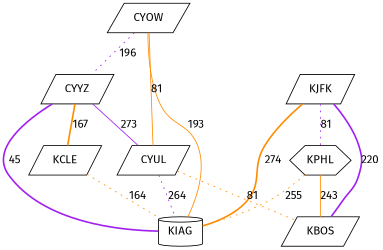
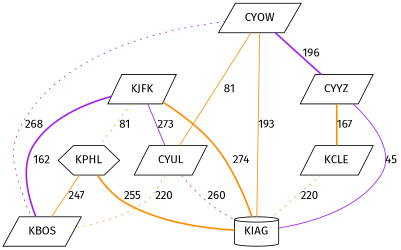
(113, 54) -> (298, 54)
none -> (69, 74)
(115, 125) -> (156, 125)
(320, 125) -> (115, 125)
(370, 160) -> (42, 160)
(138, 196) -> (310, 196)
(177, 196) -> (216, 196)
(252, 196) -> (164, 196)
(329, 196) -> (77, 196)
(35, 199) -> (369, 189)
(252, 209) -> (159, 217)
